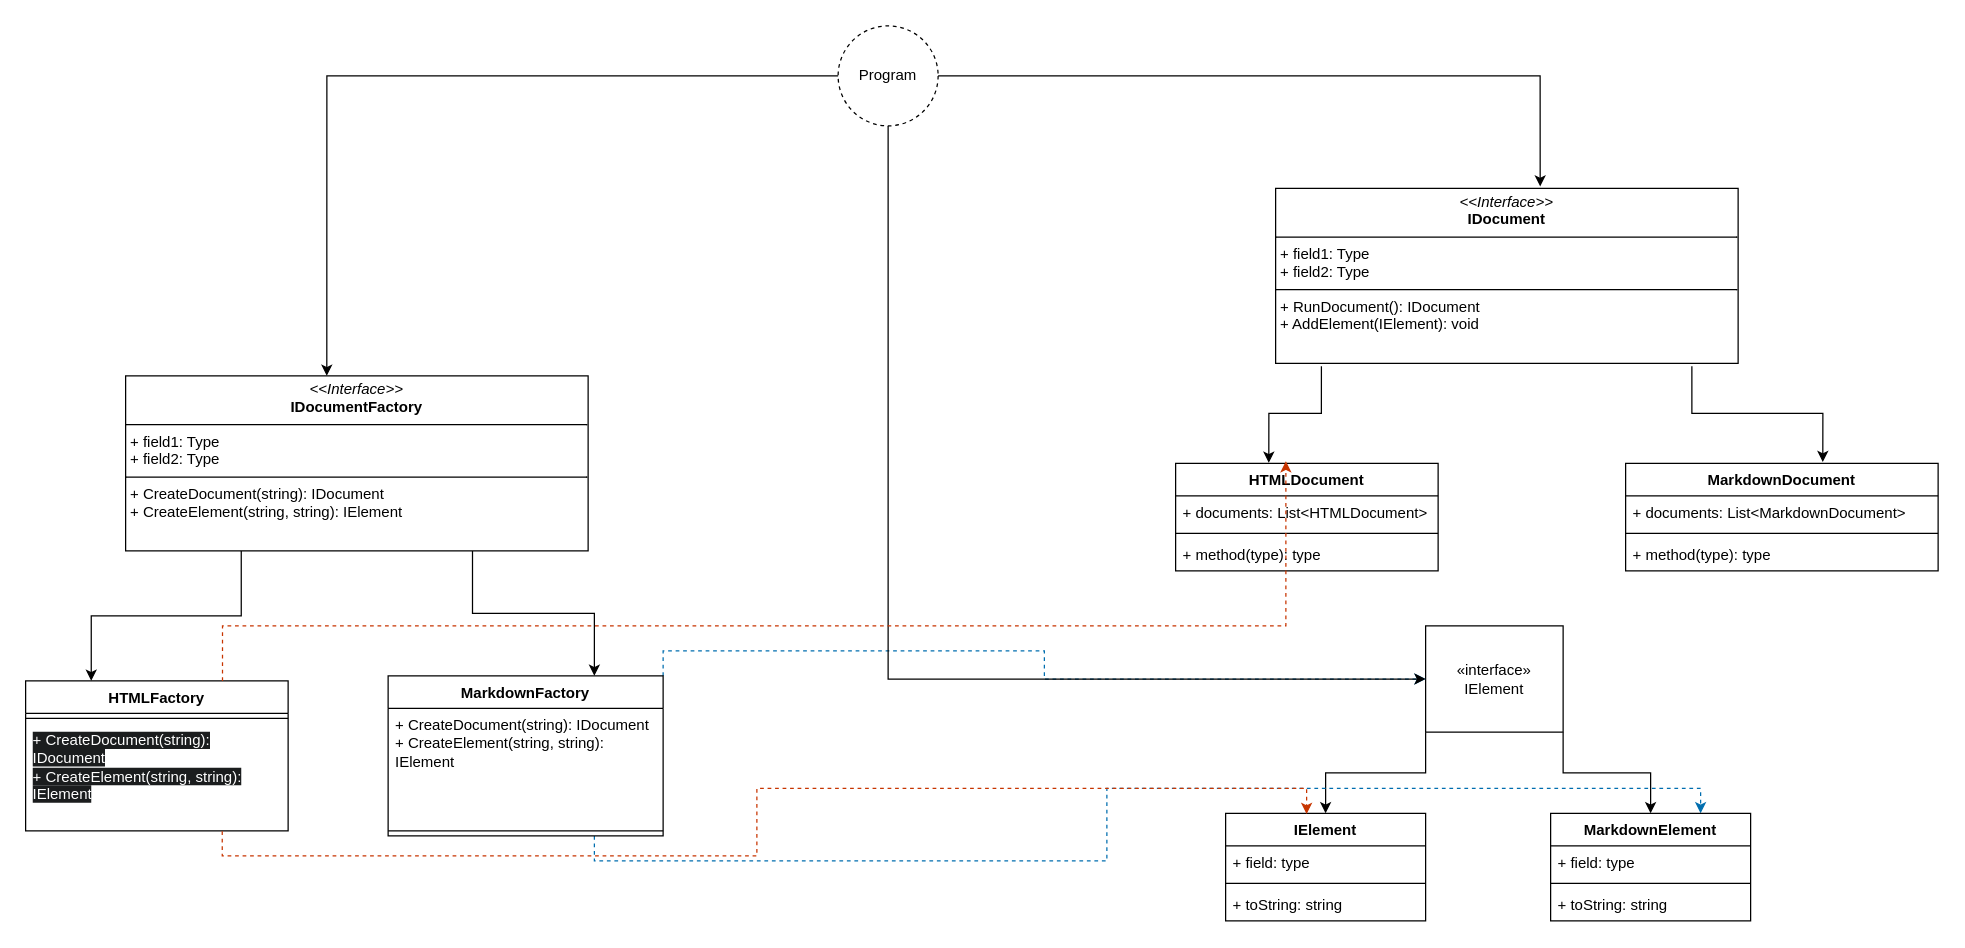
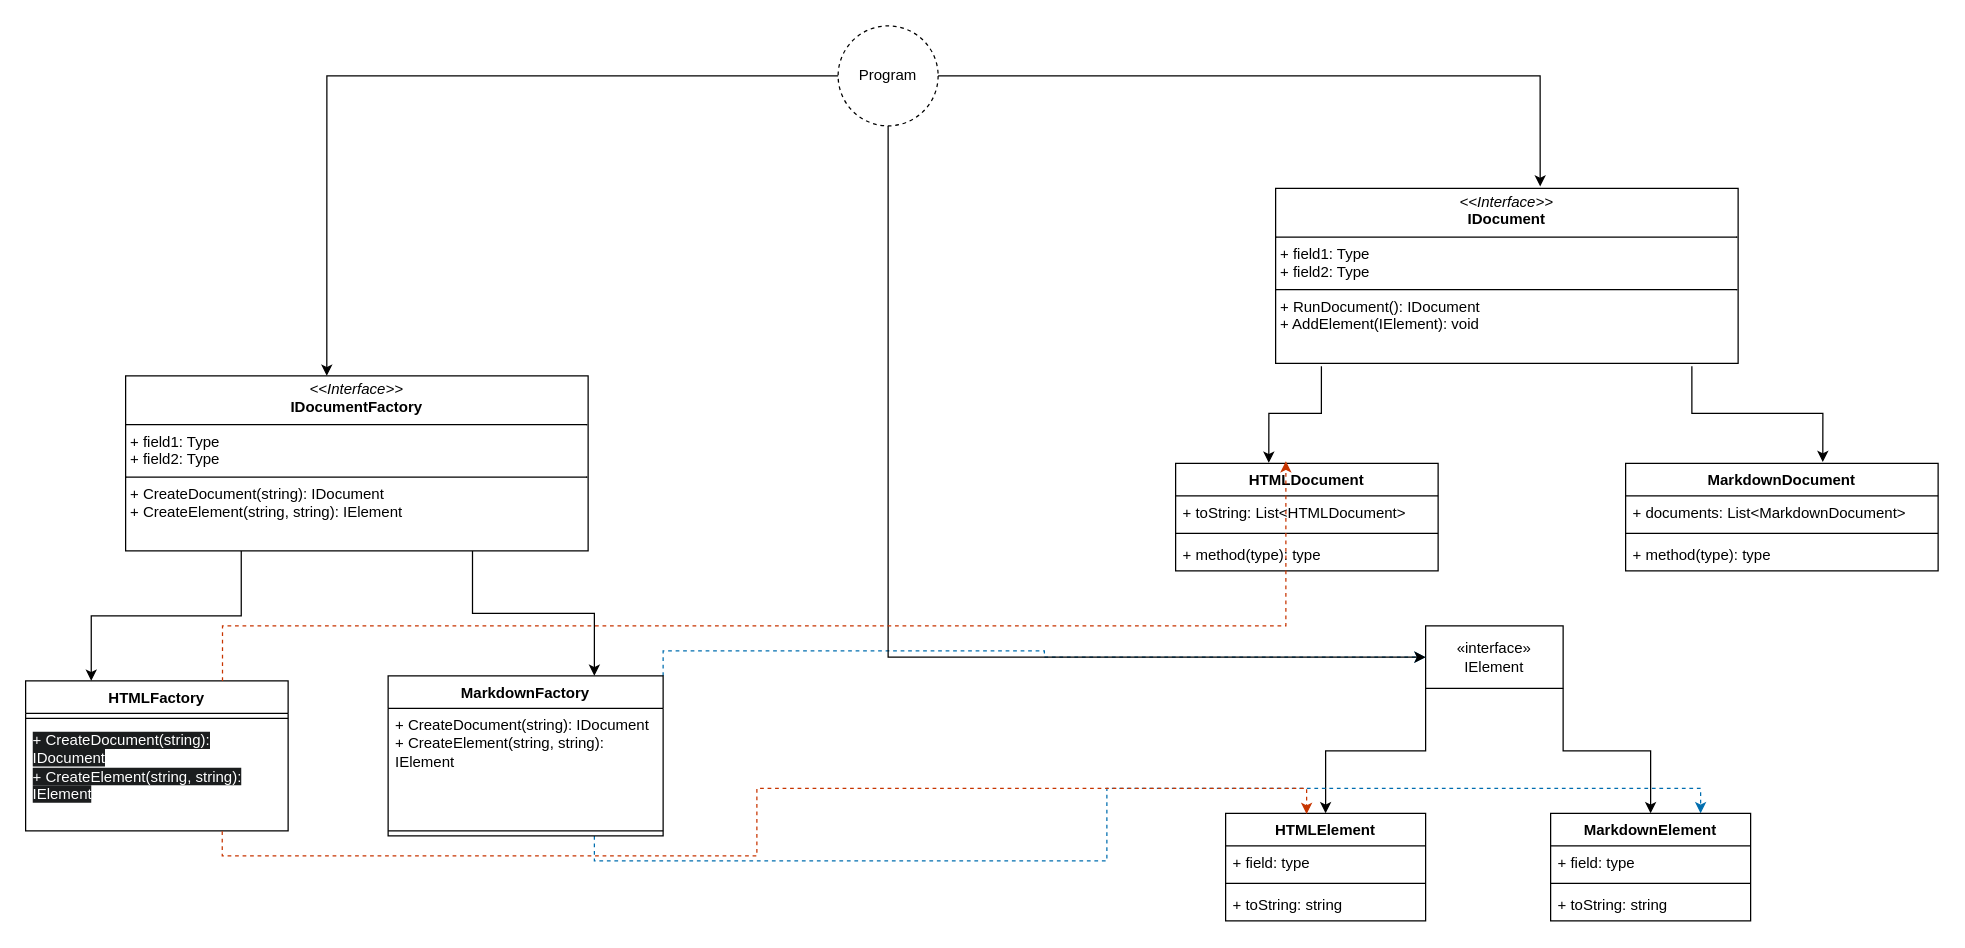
(1306, 513) -> (1299, 513)
(1494, 679) -> (1494, 657)
(1326, 831) -> (1326, 831)
